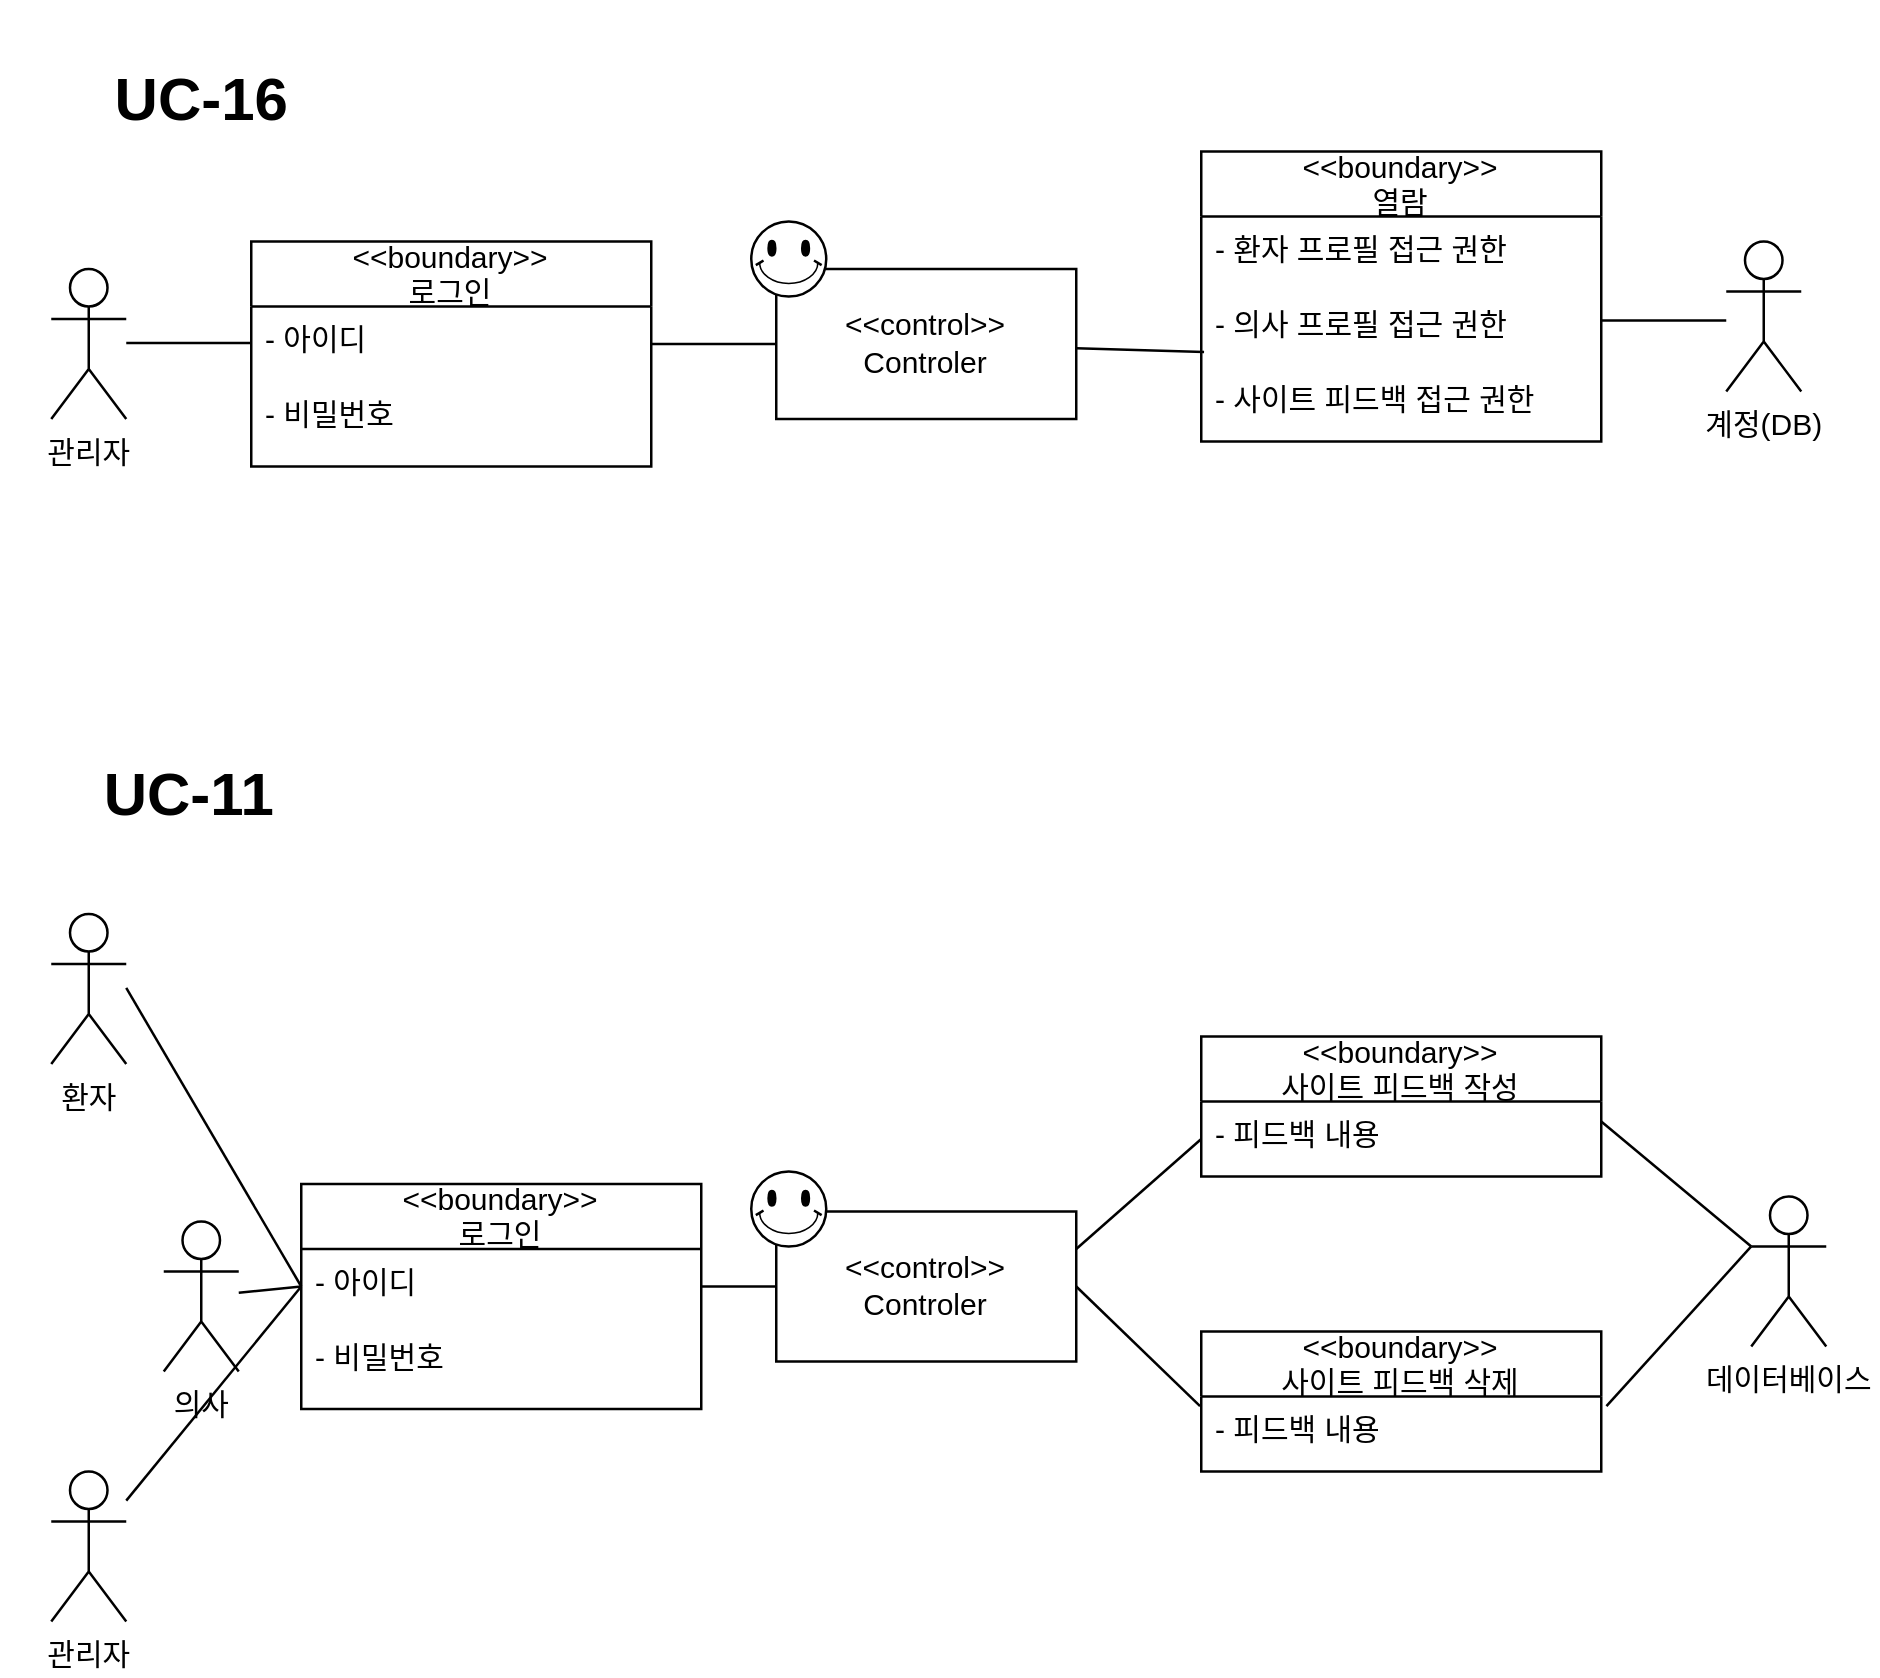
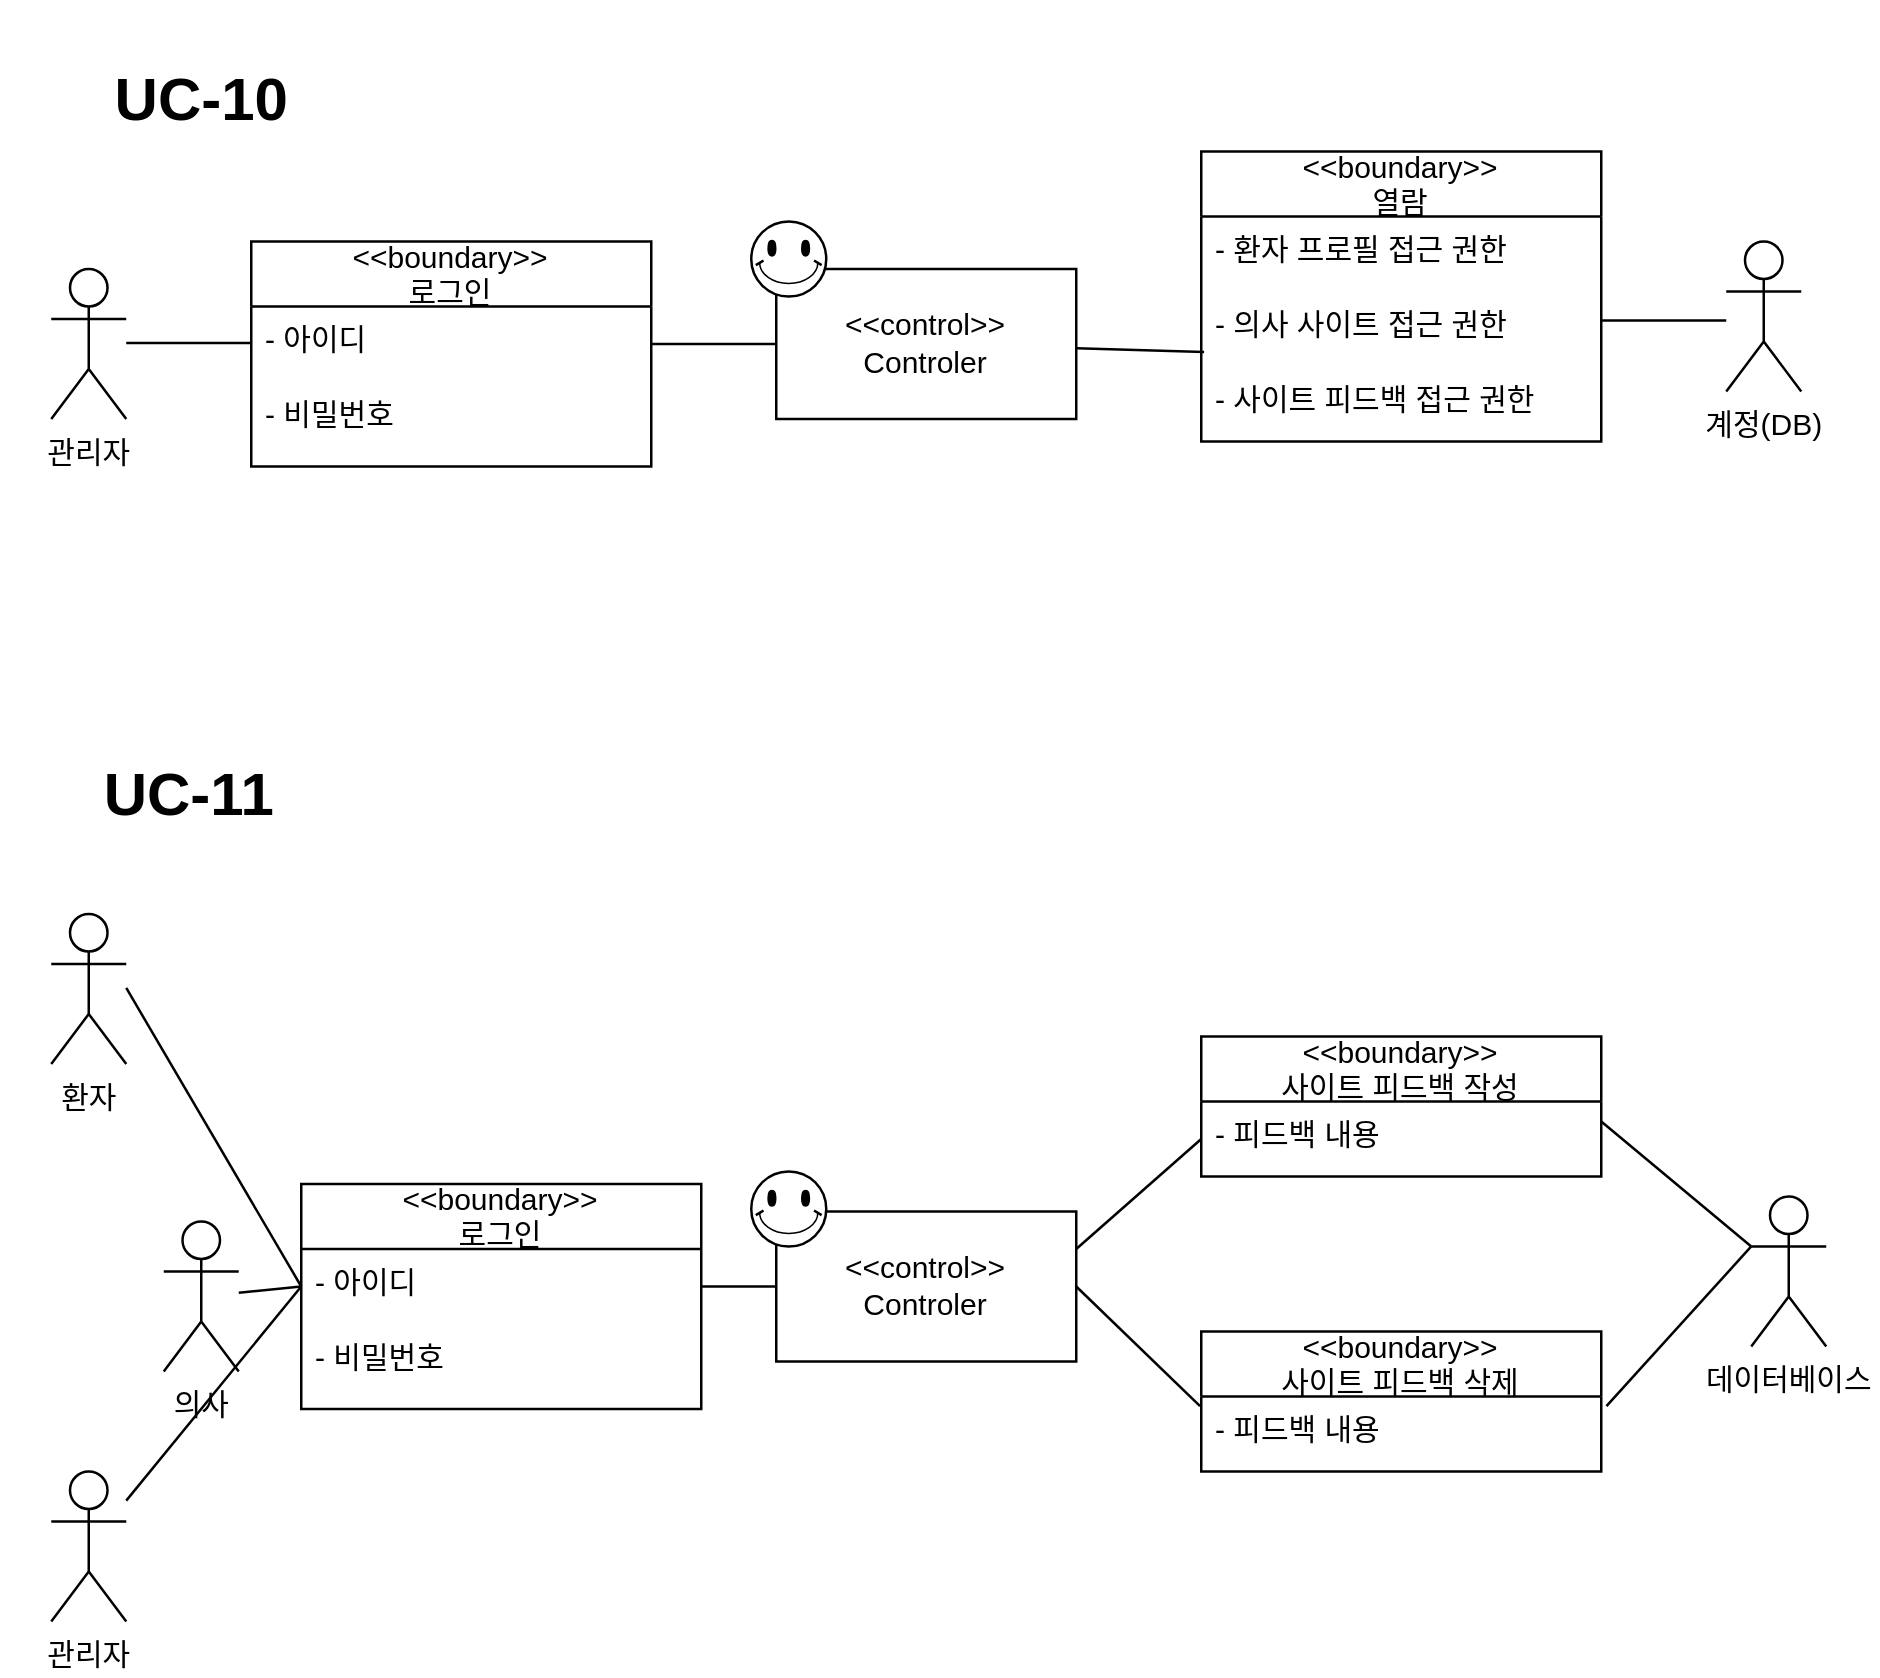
(203, 101) -> (203, 101)
(1376, 325) -> (1376, 325)
